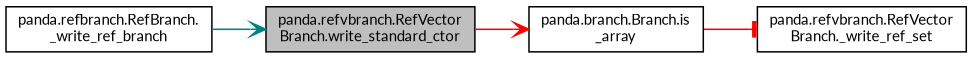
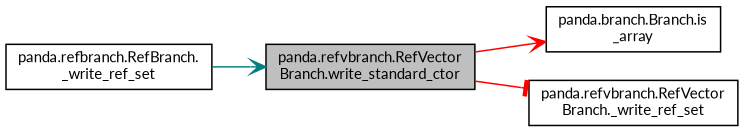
(109, 29) -> (109, 67)
(727, 29) -> (498, 84)
